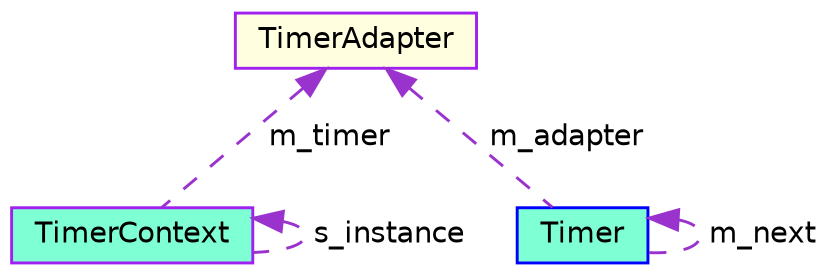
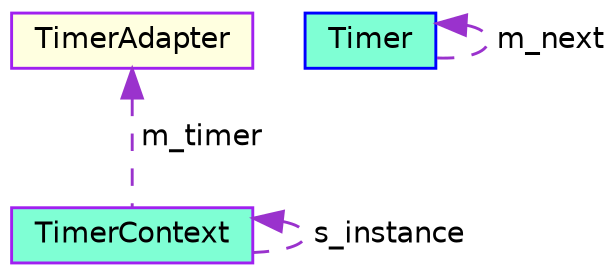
(481, 148) -> none
